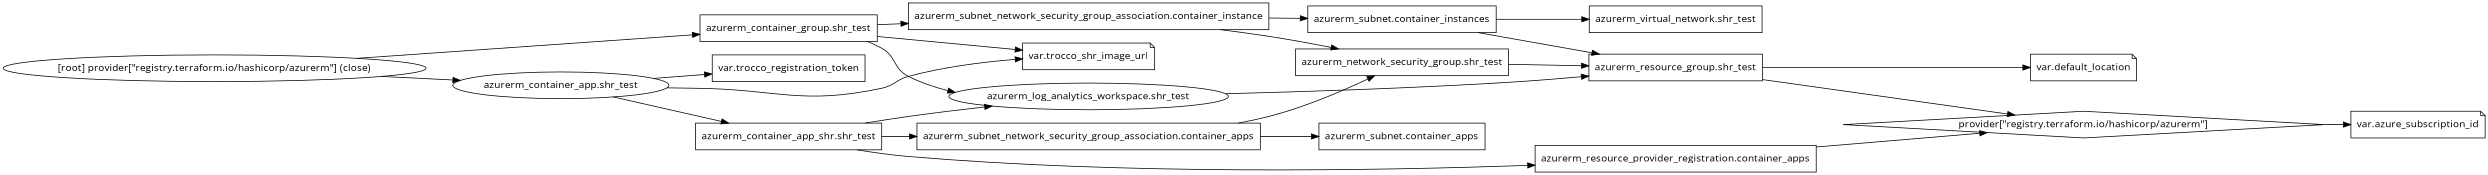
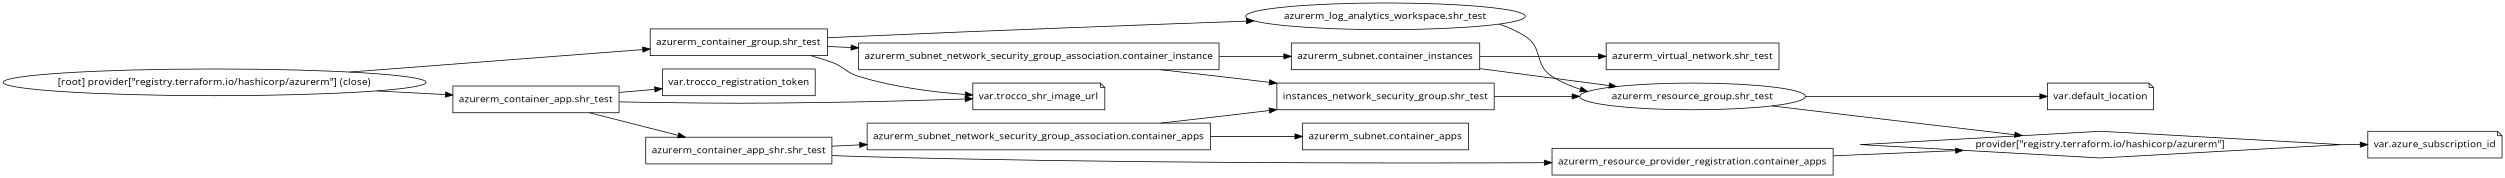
(1402, 62) -> (1386, 96)
(1676, 67) -> (1693, 96)
(561, 85) -> (536, 99)
(925, 114) -> none
